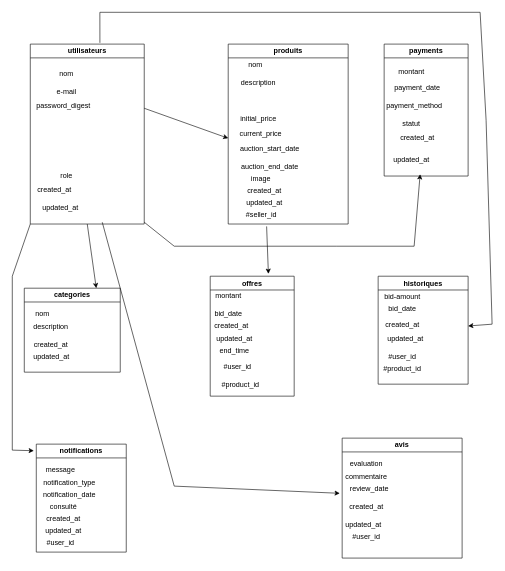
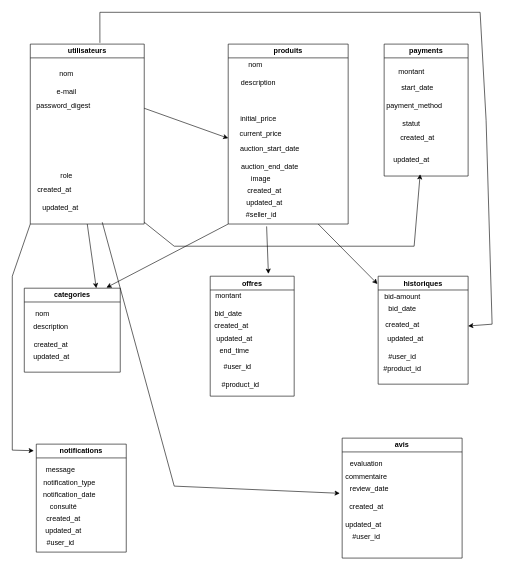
(418, 88) -> (418, 88)
none -> (335, 241)
none -> (162, 259)
